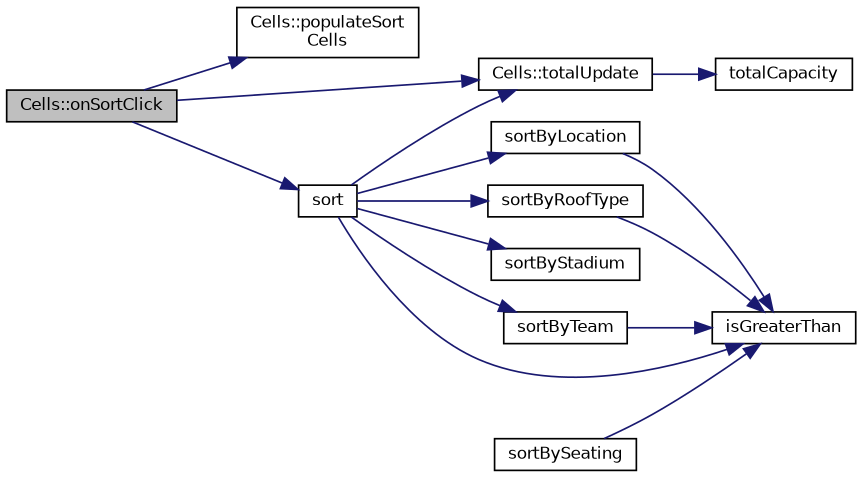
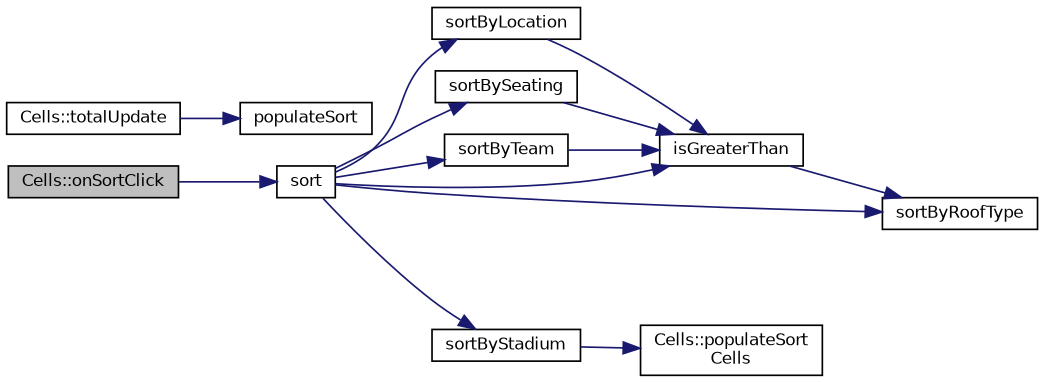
(784, 74) -> (306, 118)
(187, 76) -> (602, 347)
(319, 91) -> none
(423, 137) -> (399, 136)
(687, 254) -> (838, 180)
